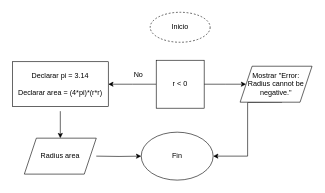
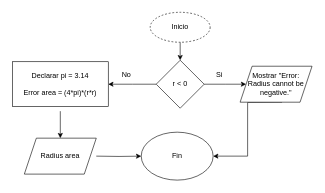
none -> (180, 54)
(138, 75) -> (126, 75)
none -> (219, 75)
(60, 84) -> (60, 84)
(180, 84) -> (180, 84)
